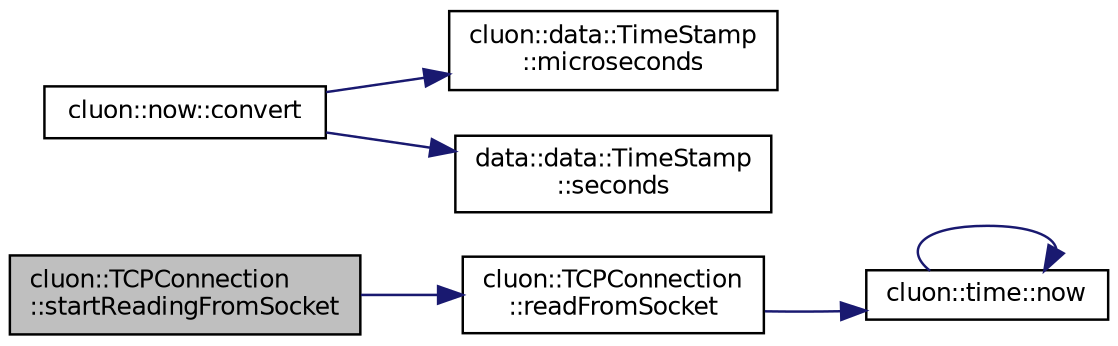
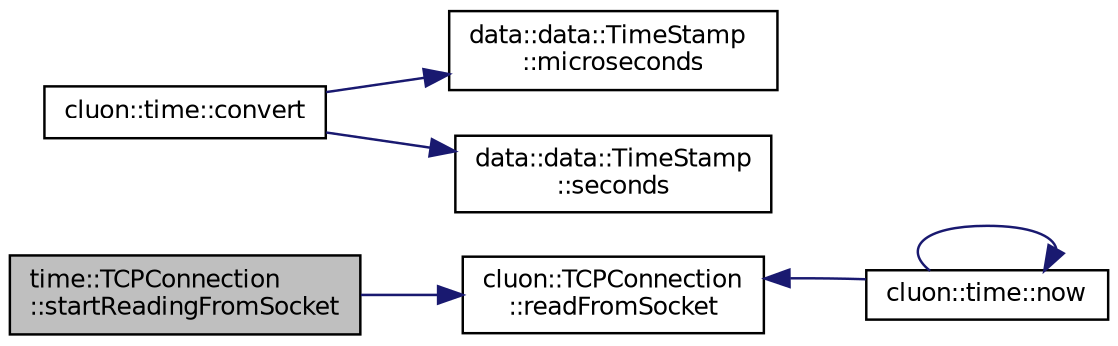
(613, 51) -> (613, 51)
(185, 112) -> (185, 112)
(185, 295) -> (185, 295)
(803, 312) -> (828, 278)
